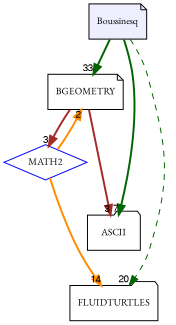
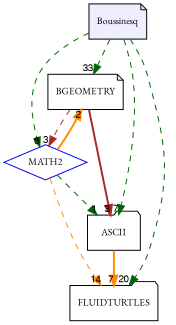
(104, 52) -> (104, 52)
none -> (39, 74)
(134, 122) -> (134, 122)
(61, 123) -> (61, 123)
none -> (74, 192)
(69, 230) -> (69, 230)
none -> (114, 263)
